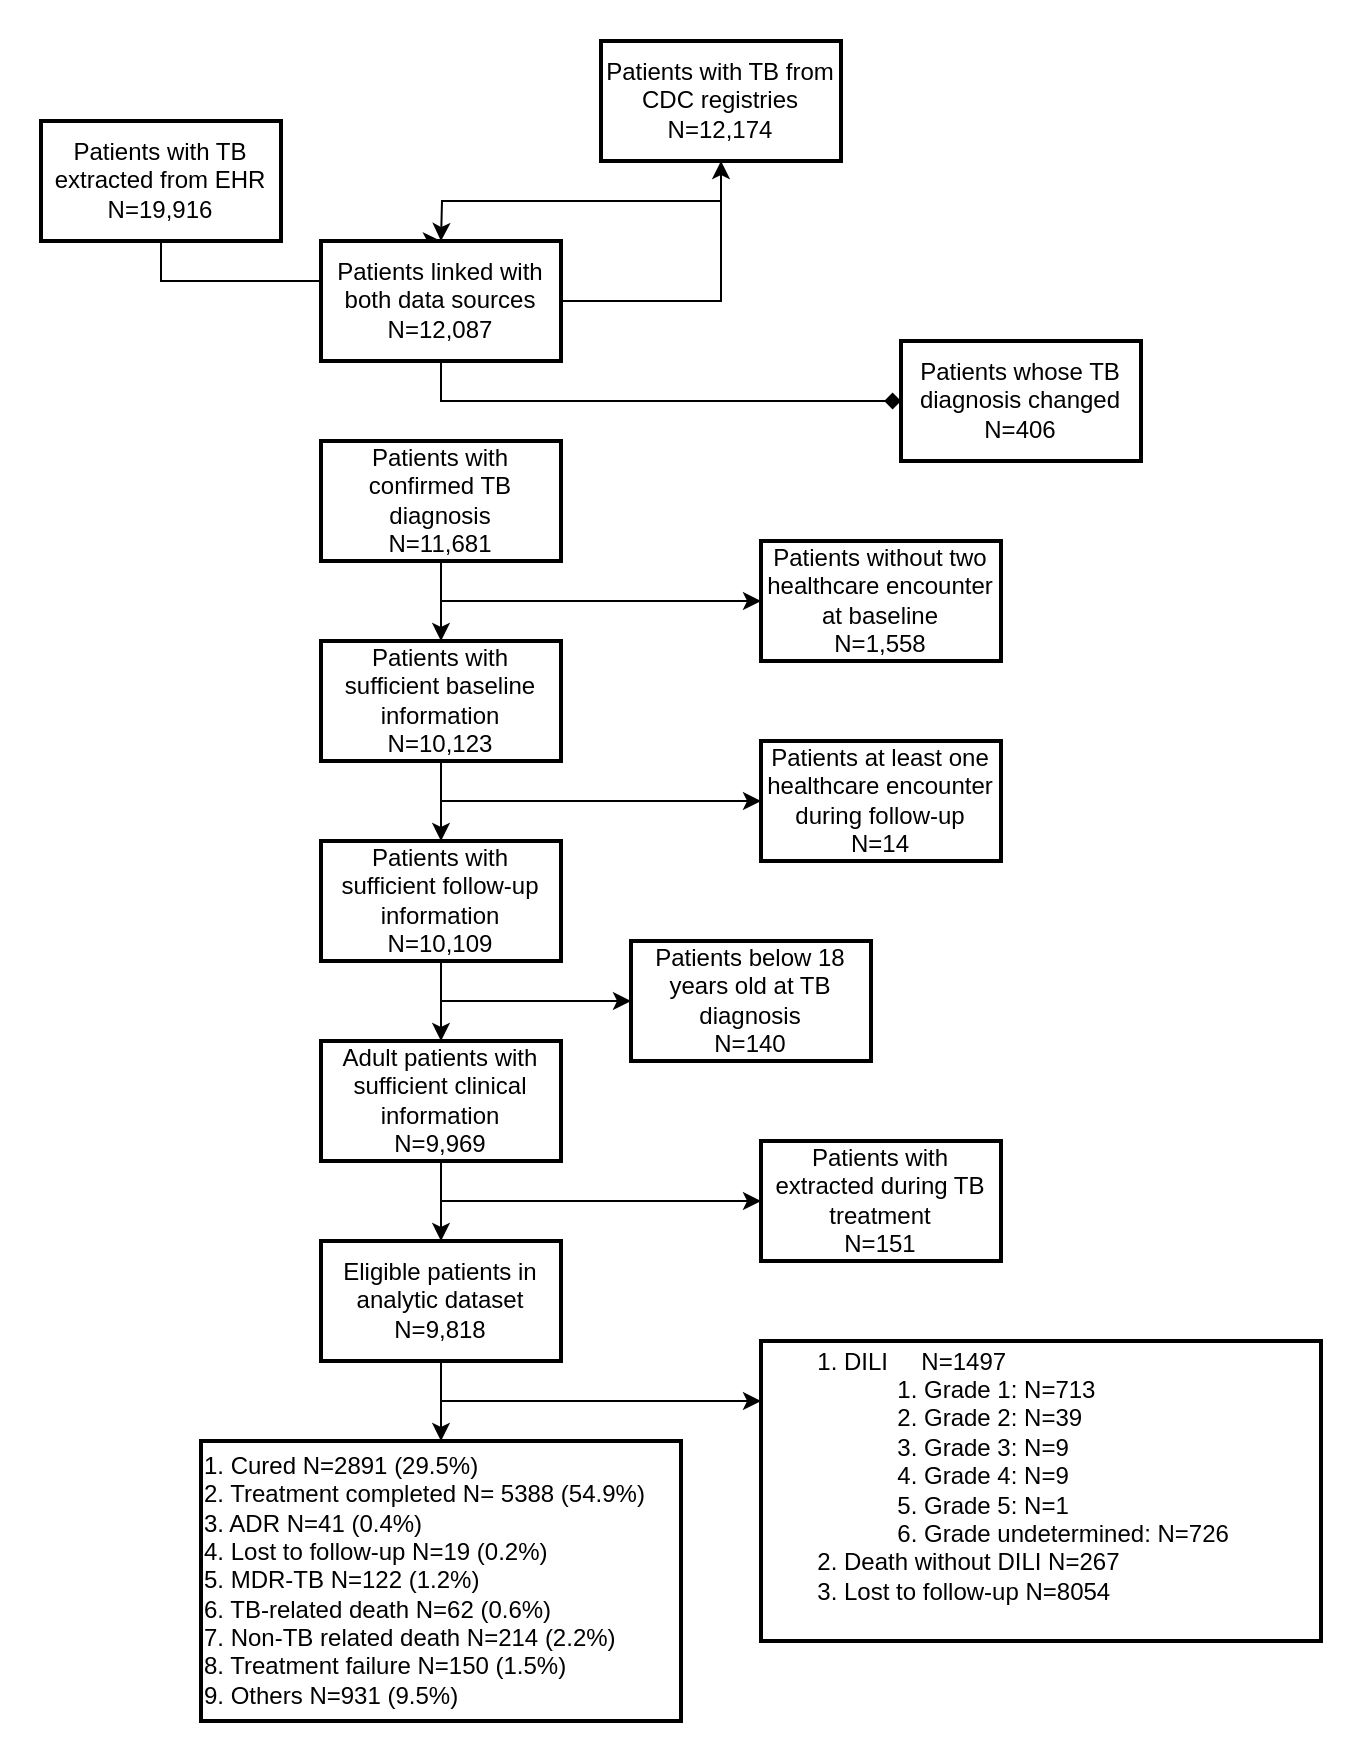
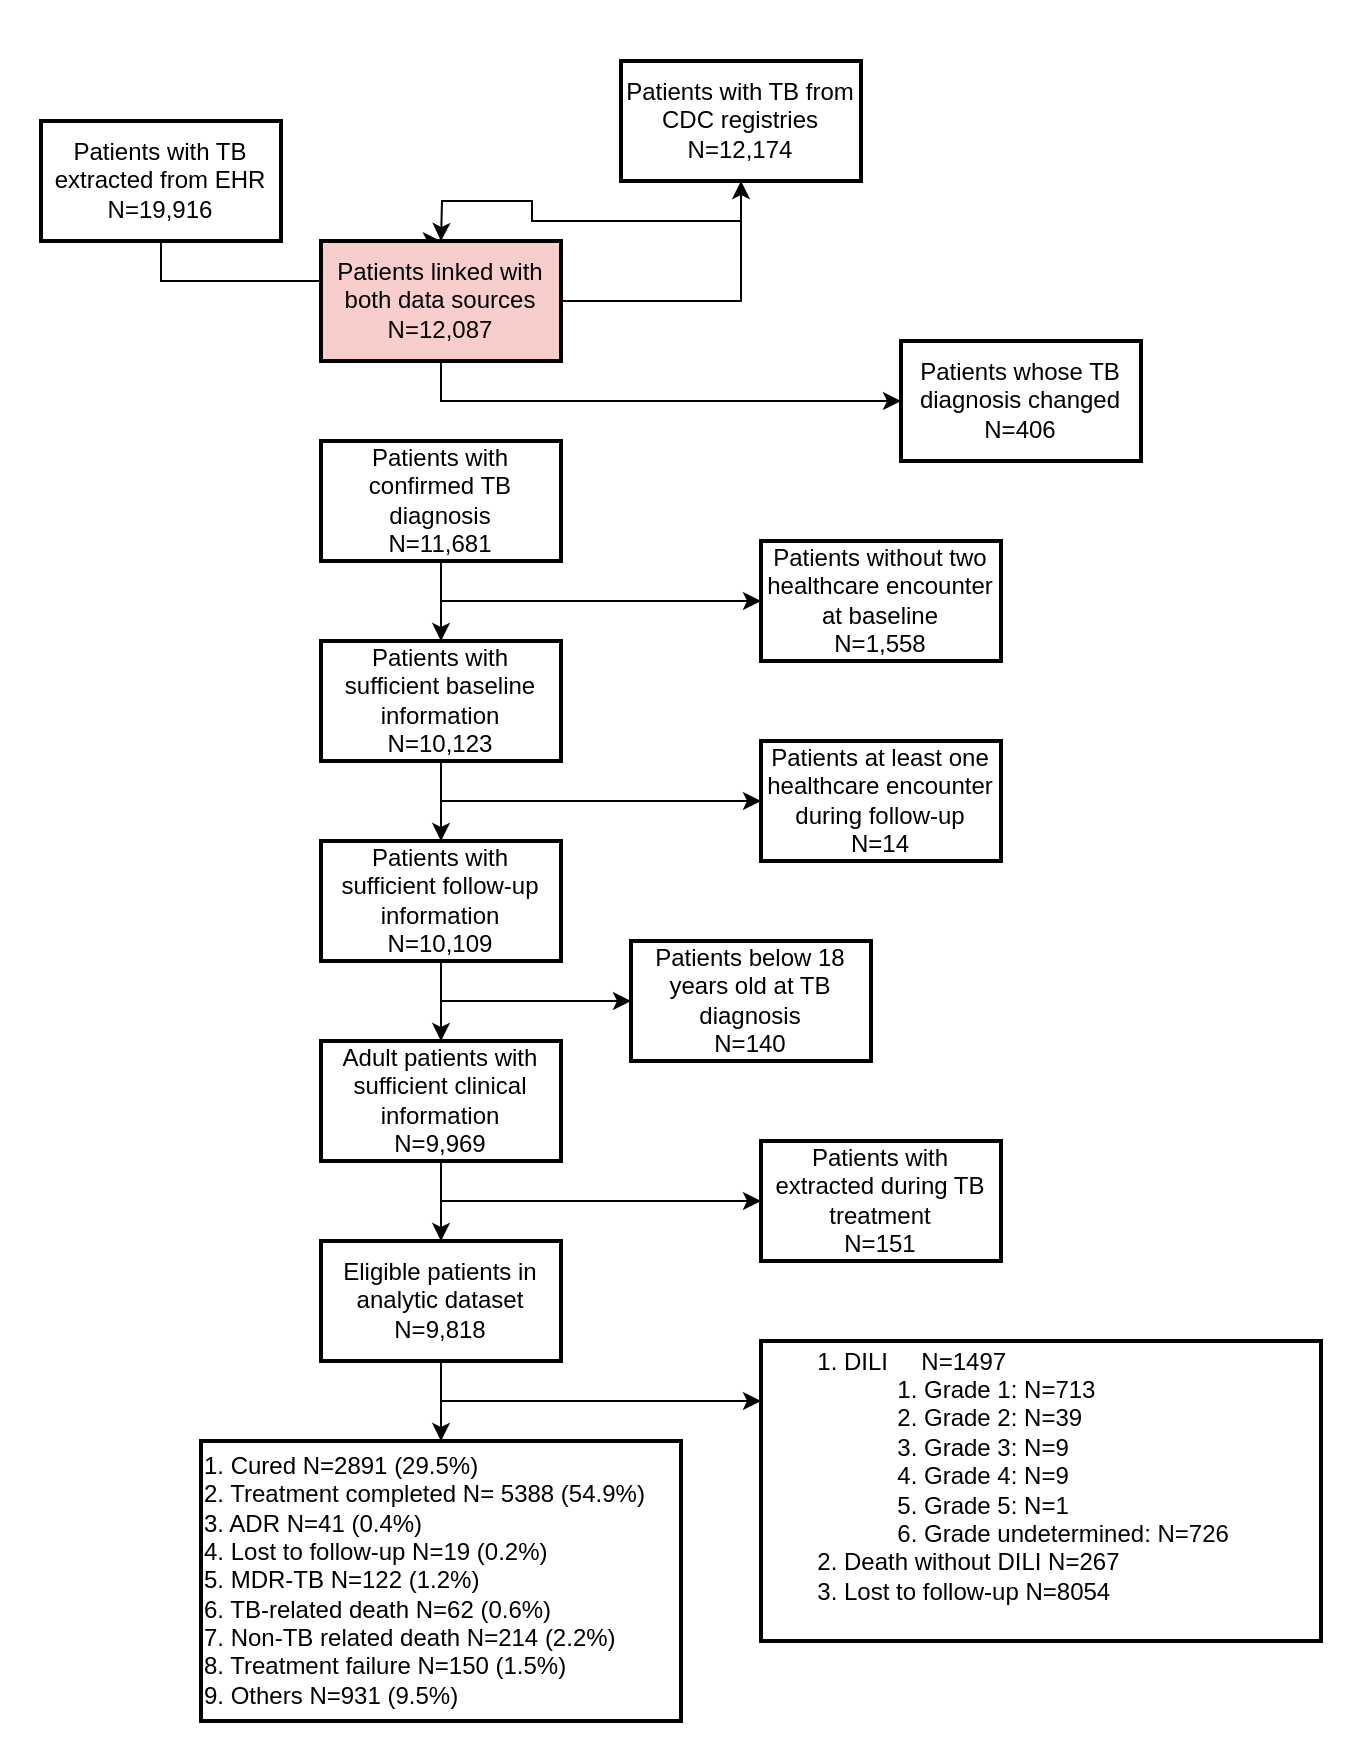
(721, 101) -> (741, 121)
(441, 301) -> (441, 301)
(884, 401) -> (885, 401)
